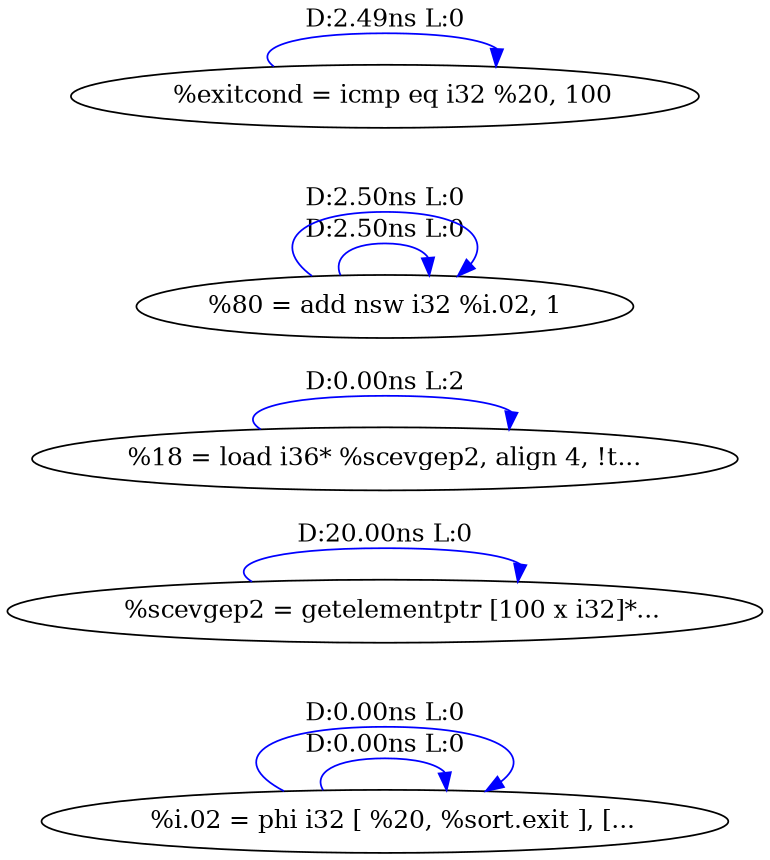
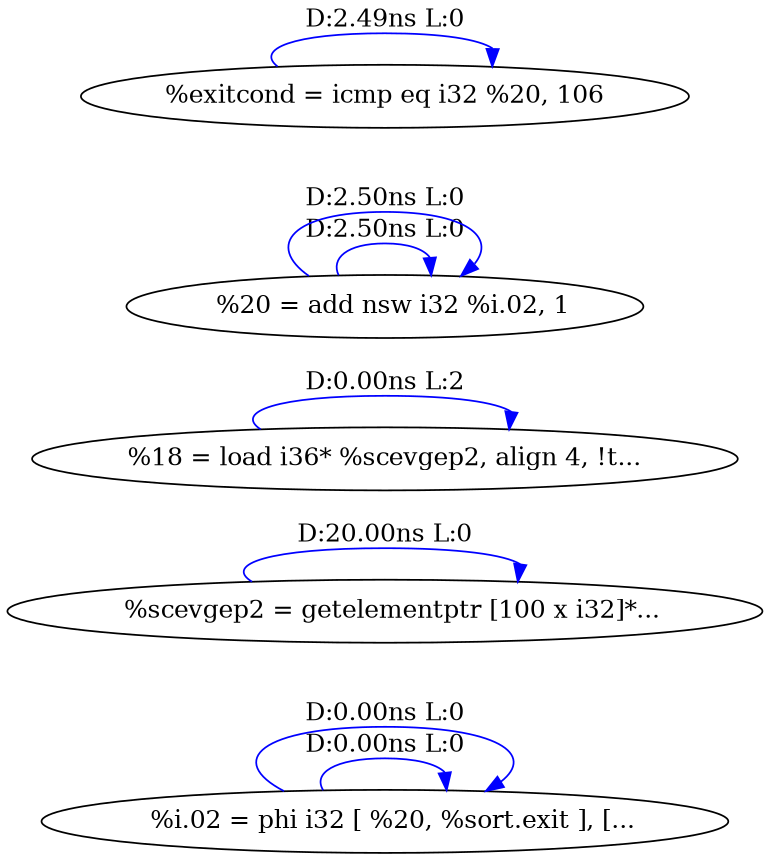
(385, 96) -> (385, 96)
(385, 306) -> (385, 306)
